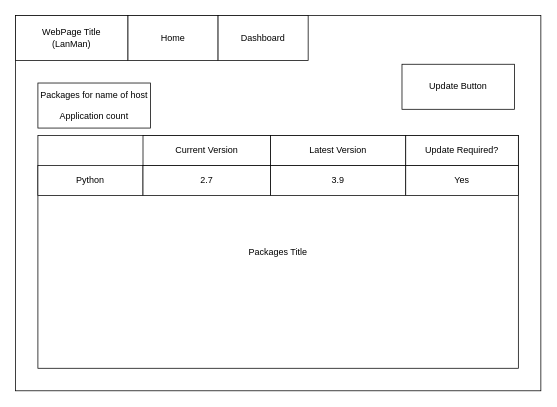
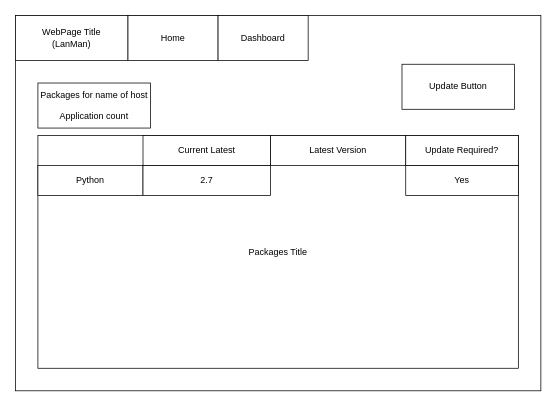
(207, 150) -> (207, 150)
(338, 180) -> none
